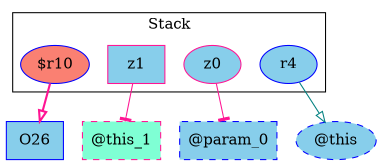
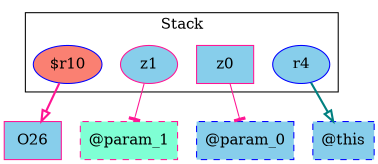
(136, 64) -> (149, 64)
(212, 64) -> (225, 64)
(310, 99) -> (320, 99)
(35, 141) -> (33, 141)
(122, 141) -> (129, 141)
(336, 141) -> (344, 141)
